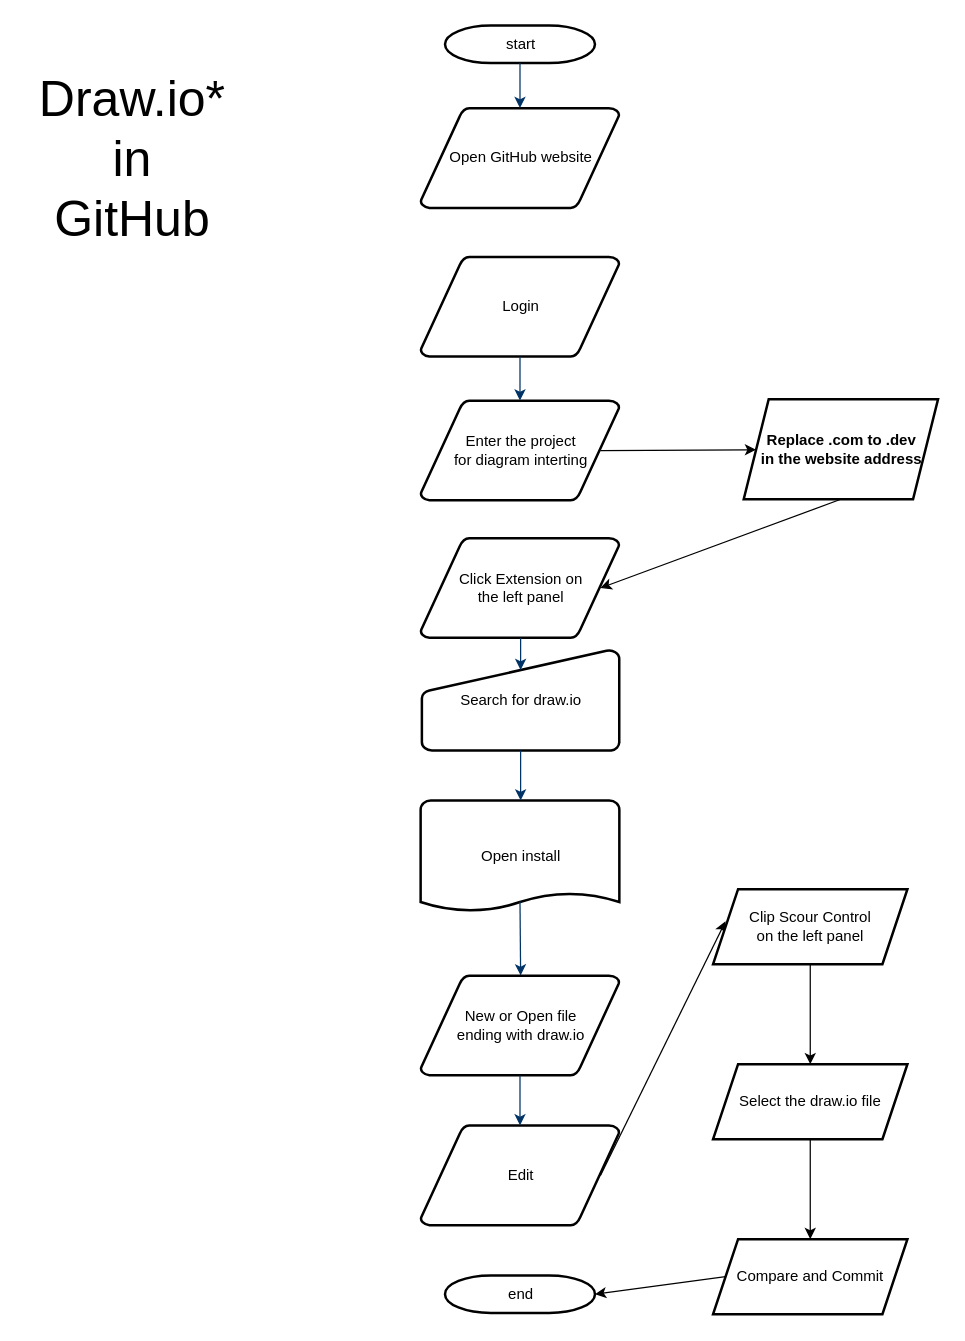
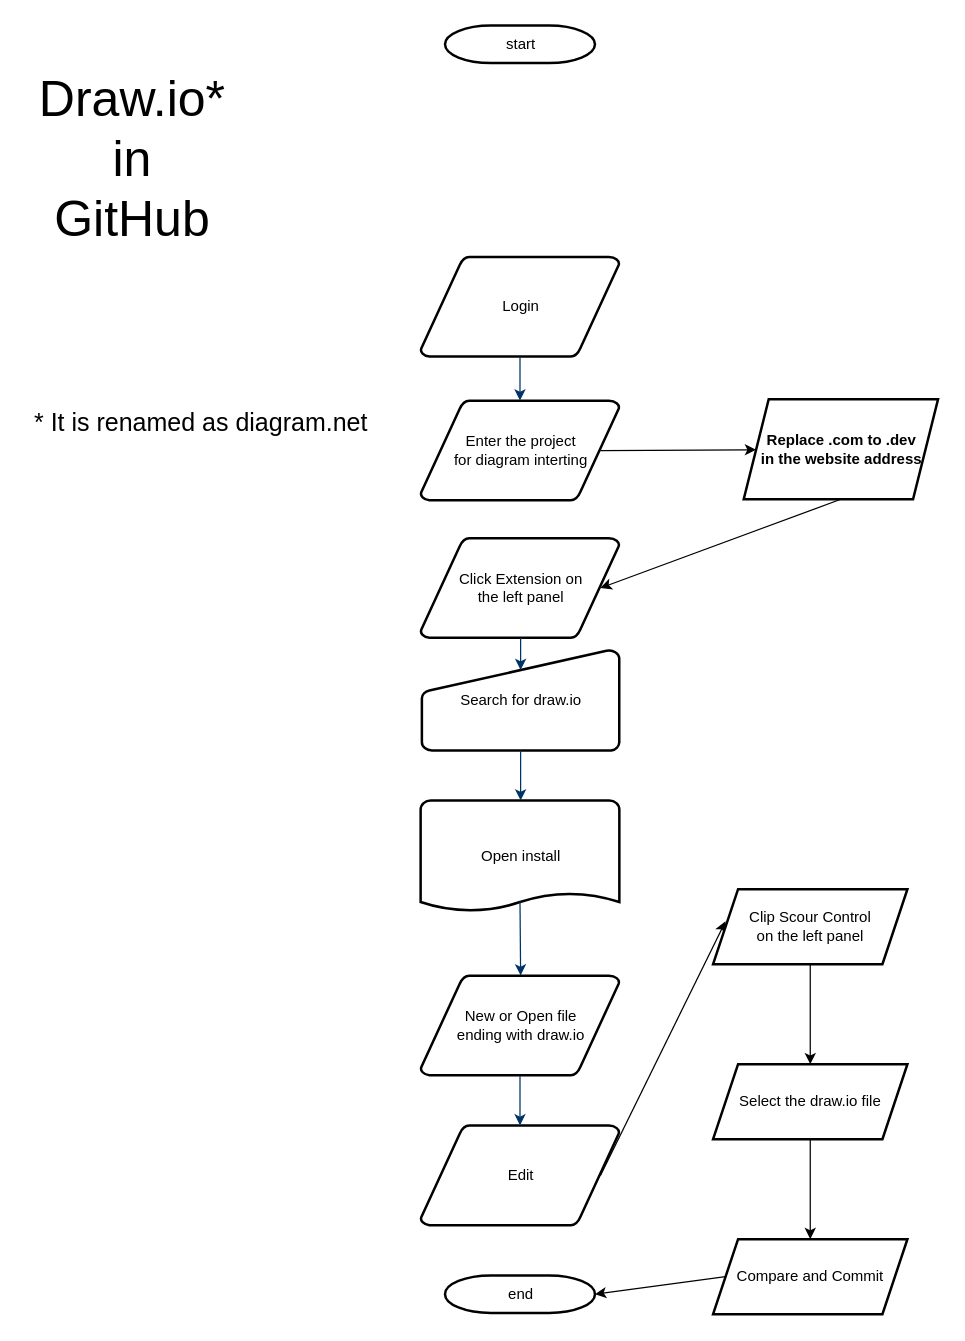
(520, 81) -> none
(520, 158) -> none
none -> (201, 413)
